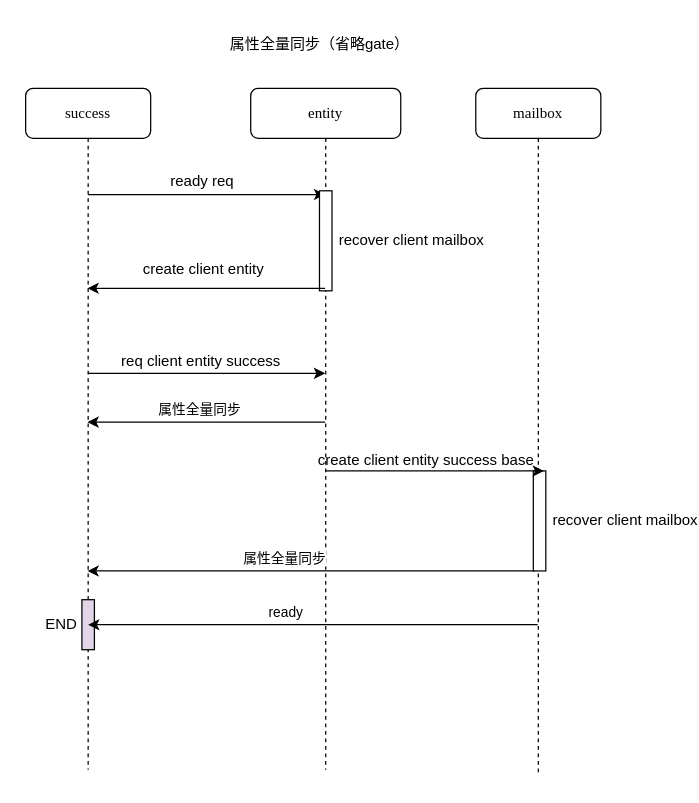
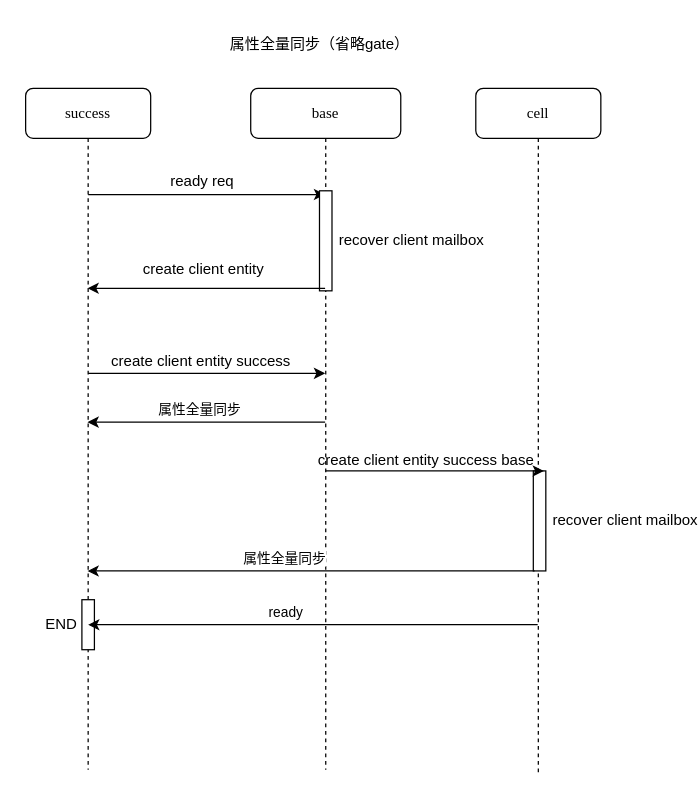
(326, 113) -> (326, 113)
(538, 113) -> (538, 113)
(201, 362) -> (201, 362)
(88, 624) -> (88, 624)
